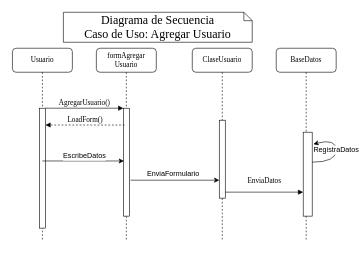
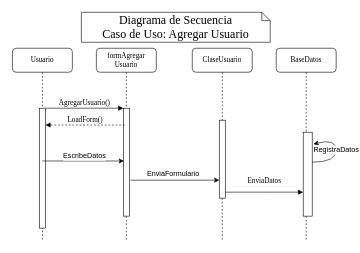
(158, 27) -> (176, 27)
